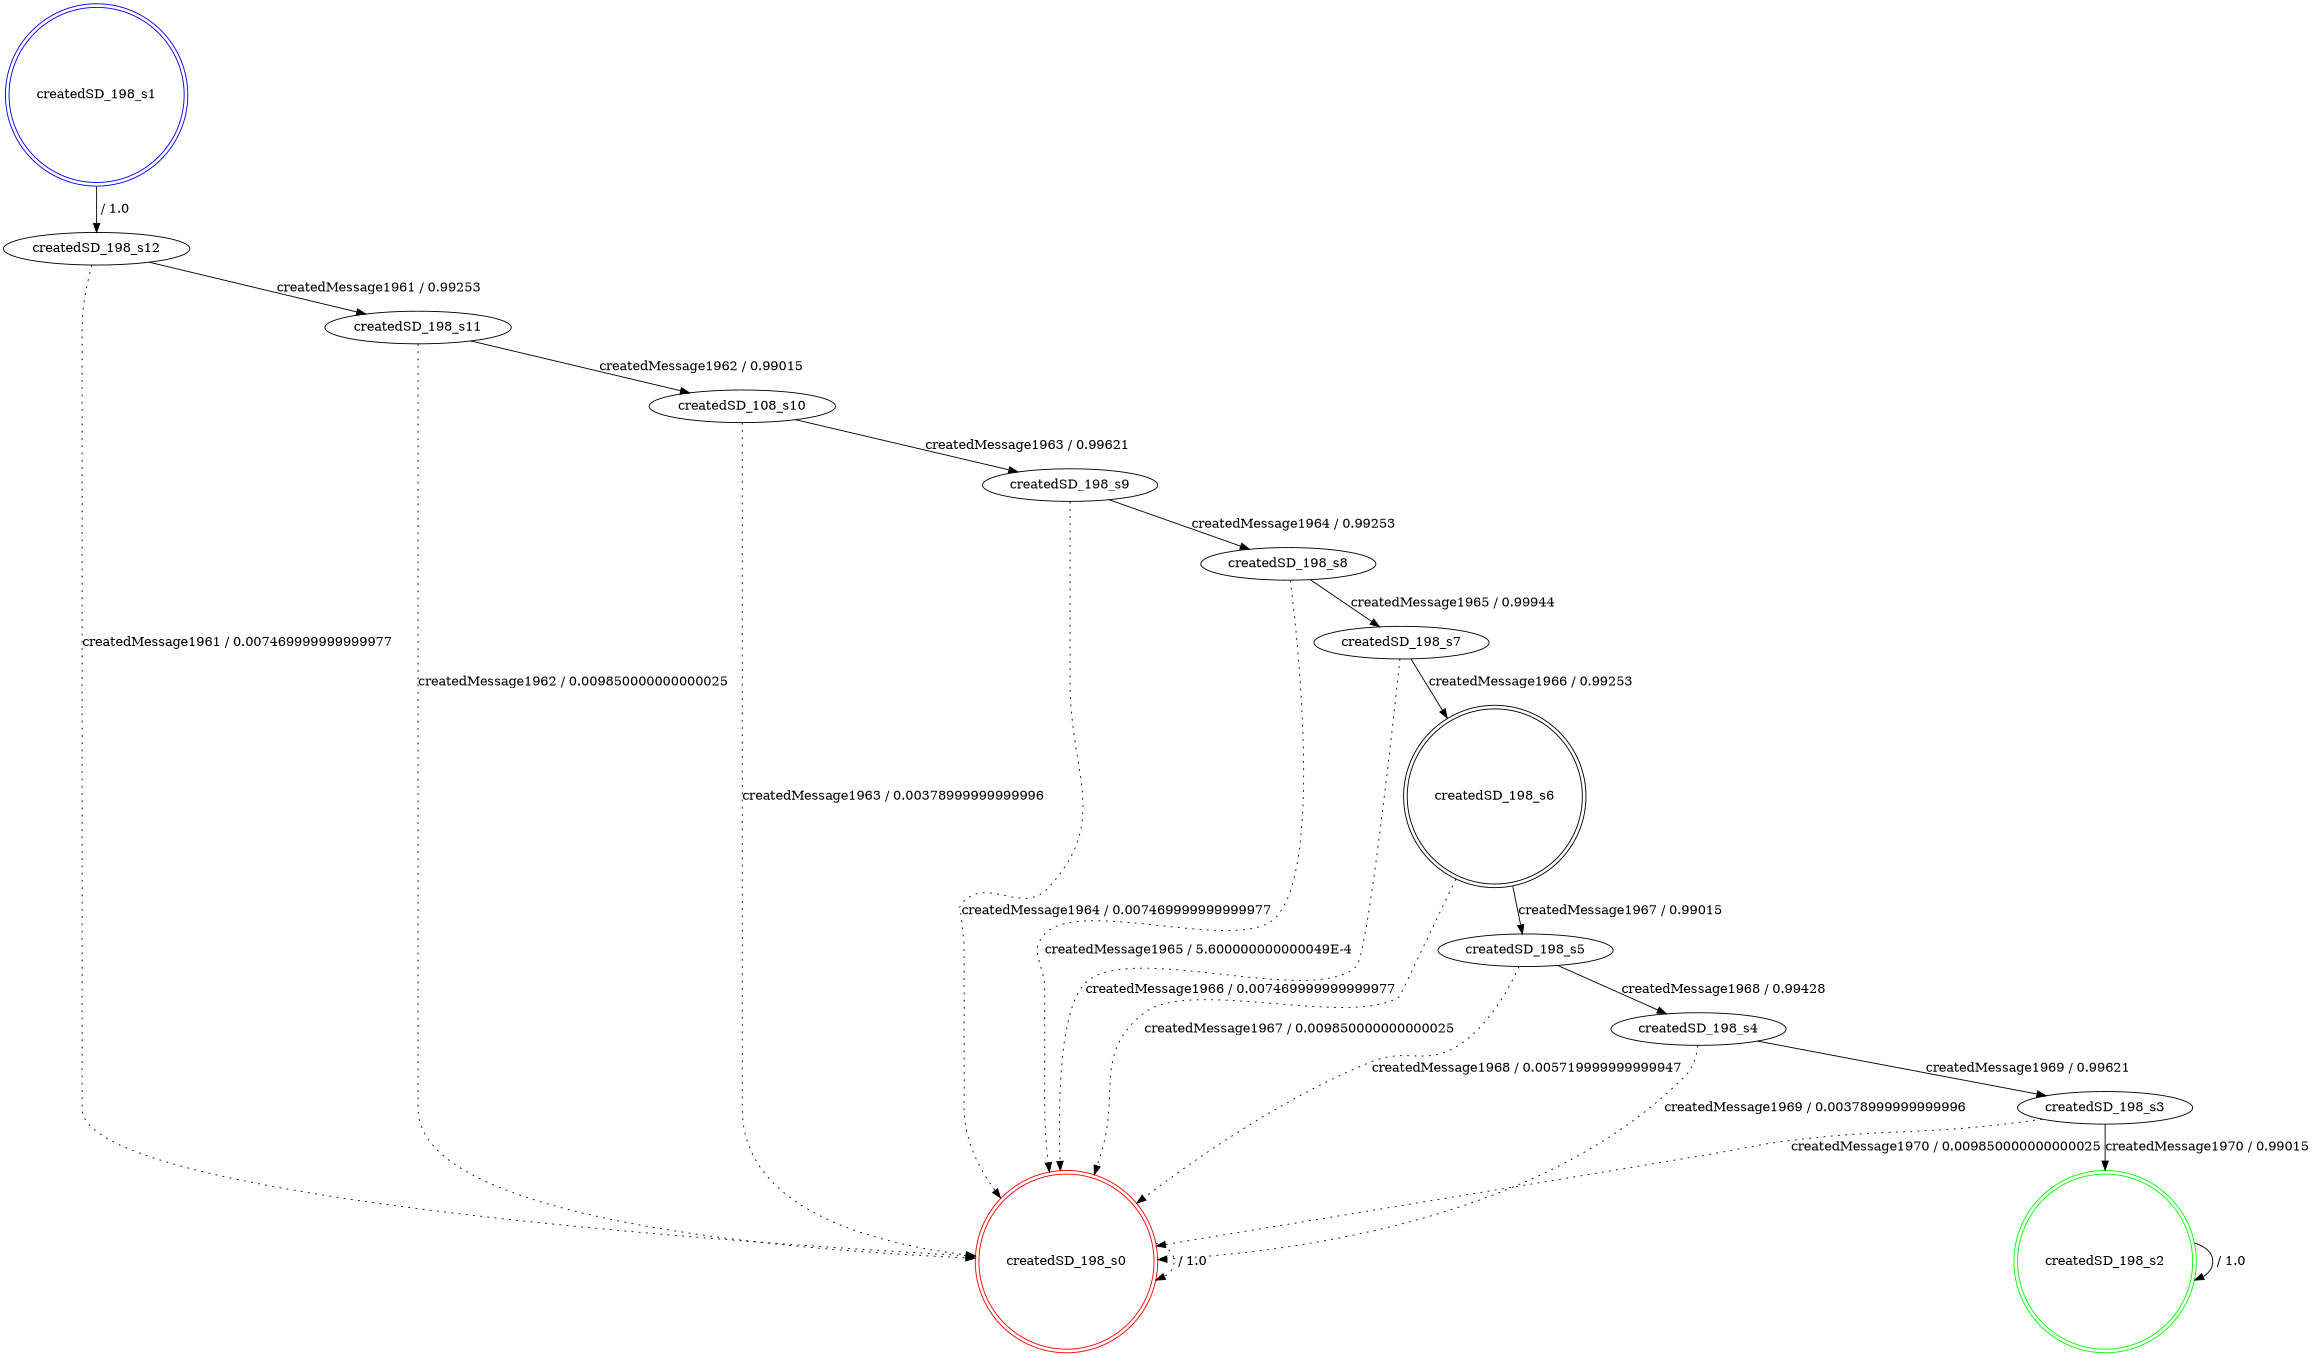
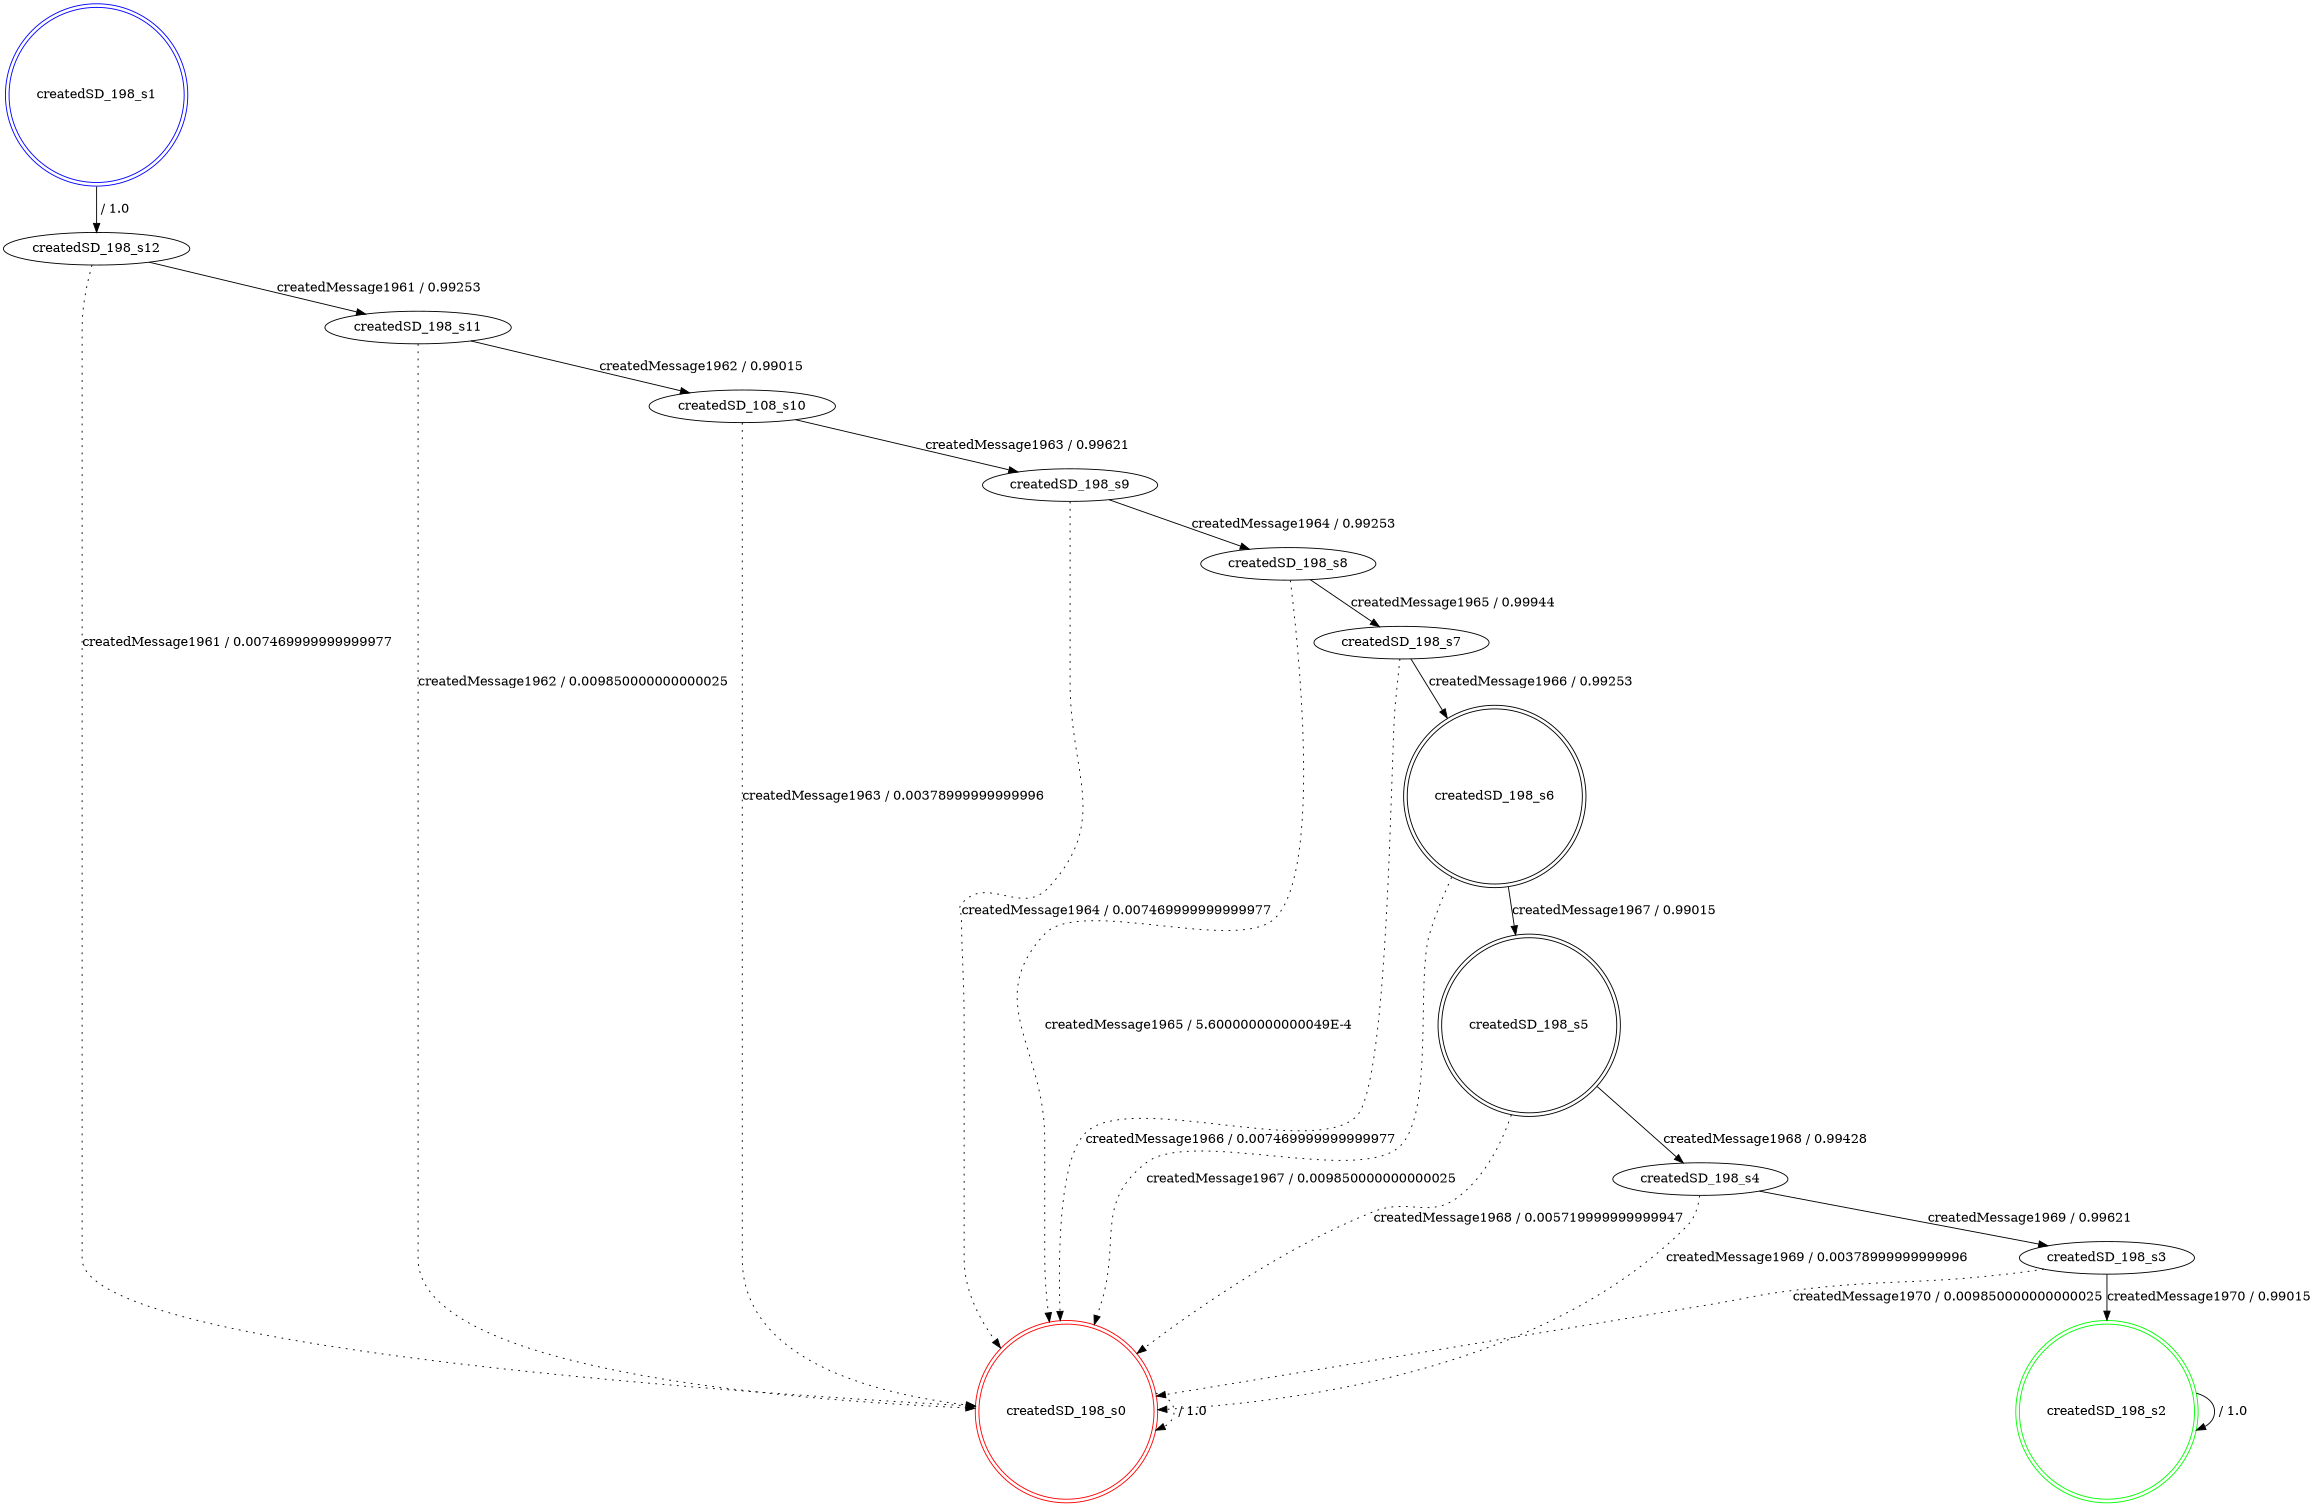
(1526, 950) -> (1529, 1025)
